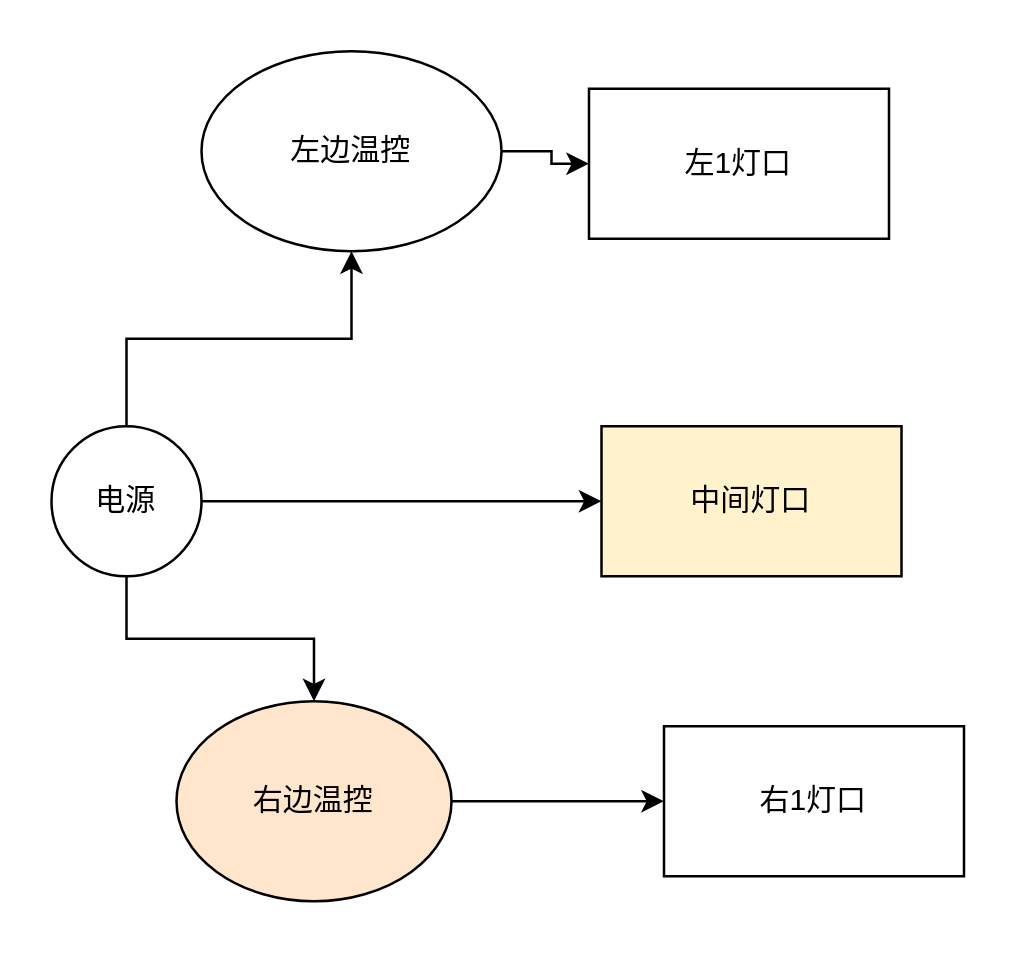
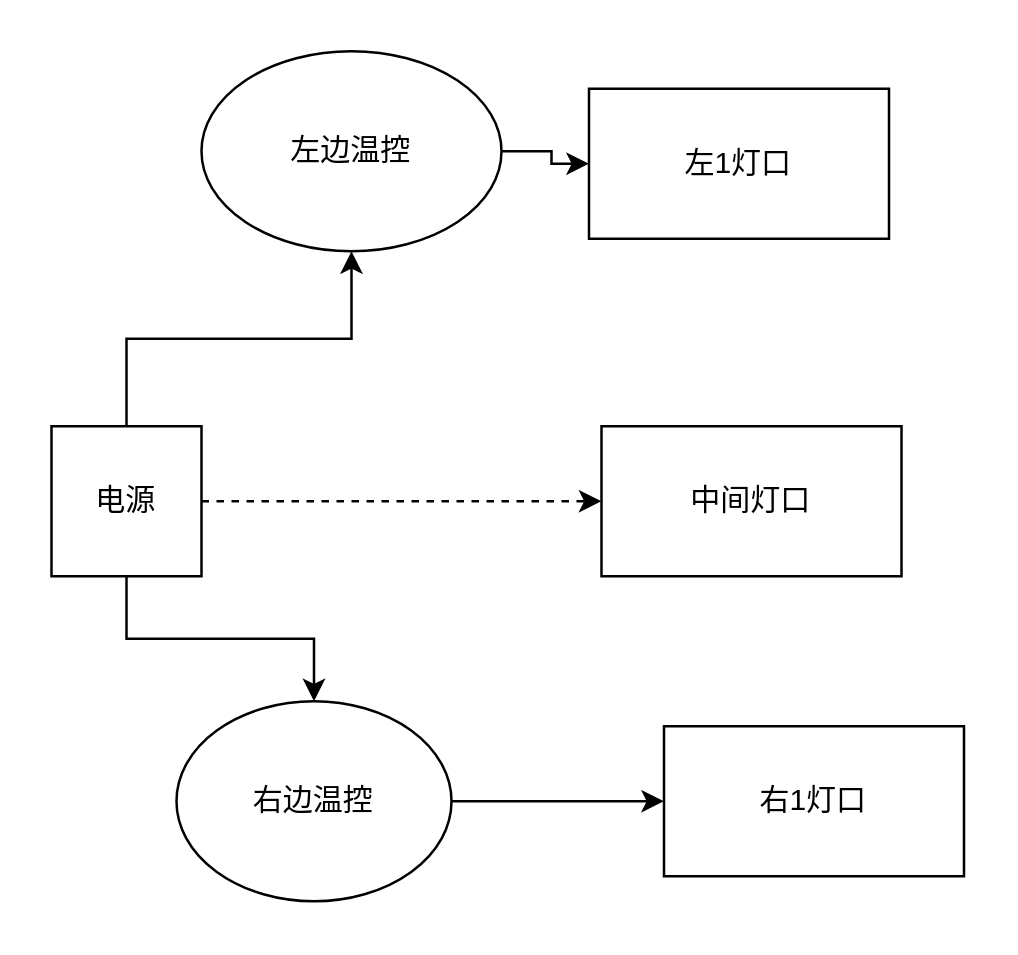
(126, 501) -> (126, 501)
(392, 501) -> (392, 501)
(751, 501) -> (751, 501)
(314, 801) -> (314, 801)
